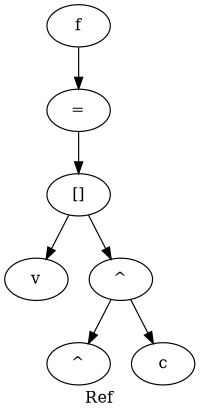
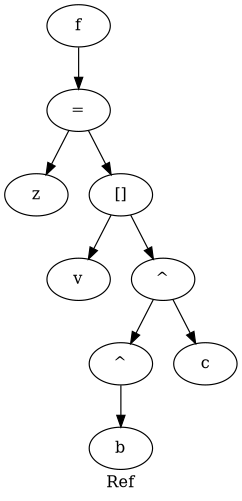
none -> (36, 195)
none -> (121, 448)
